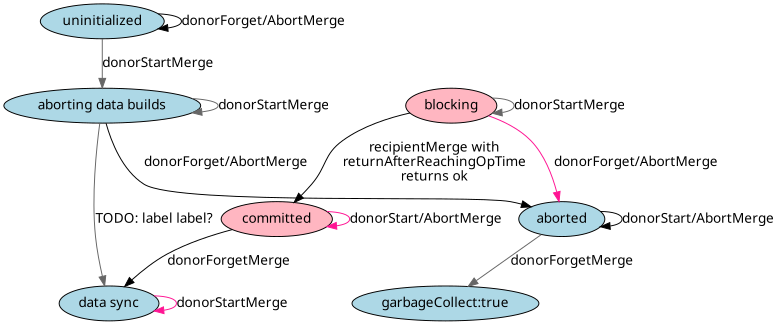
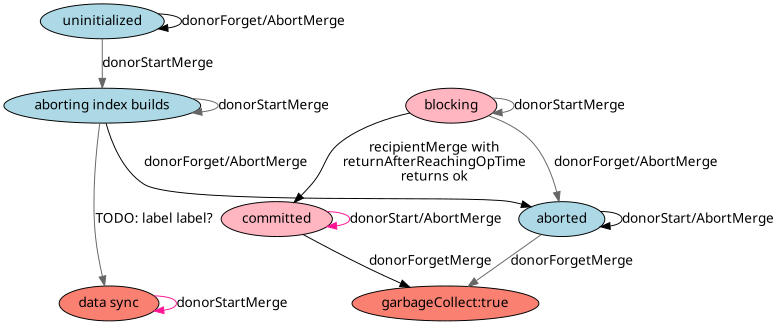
(102, 106) -> (102, 106)
(534, 144) -> (534, 144)
(179, 248) -> (351, 260)
(109, 303) -> (109, 303)
(445, 303) -> (445, 303)
